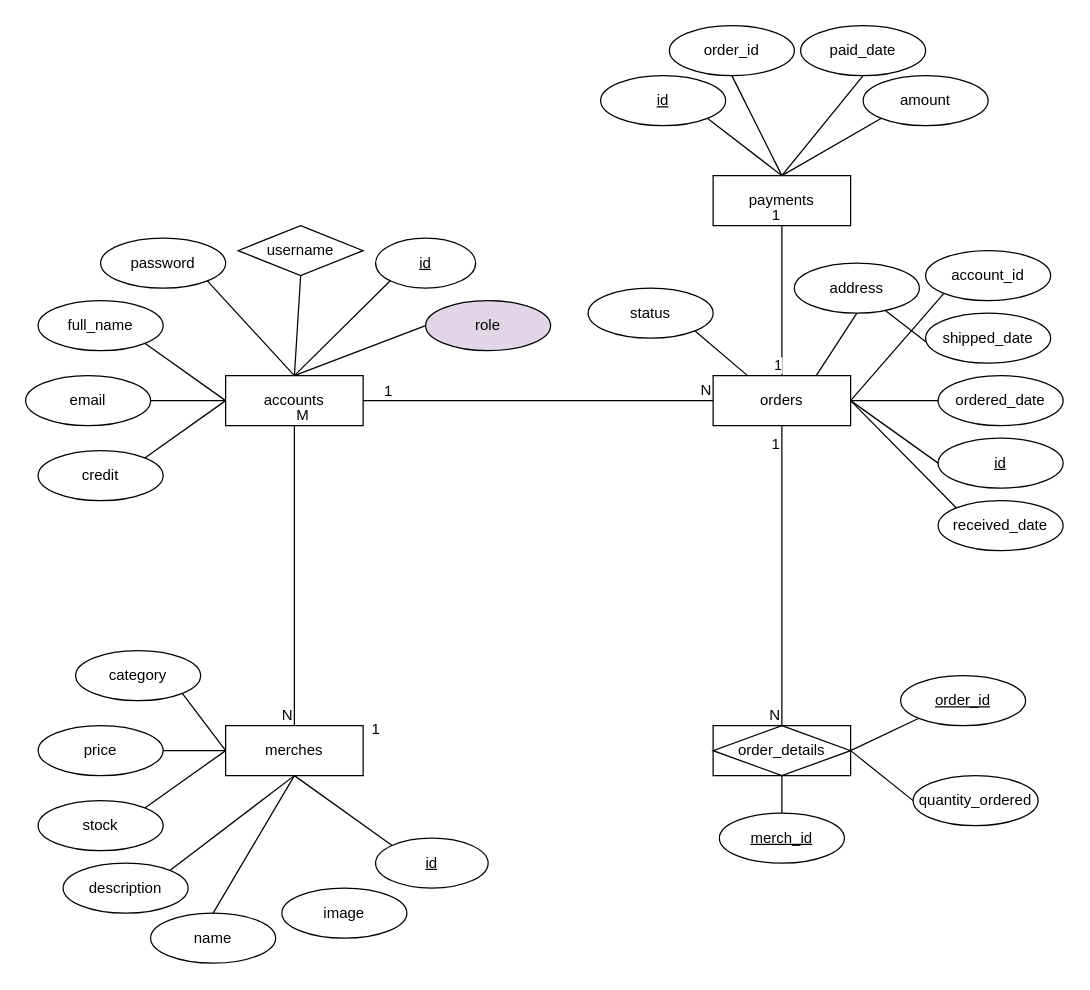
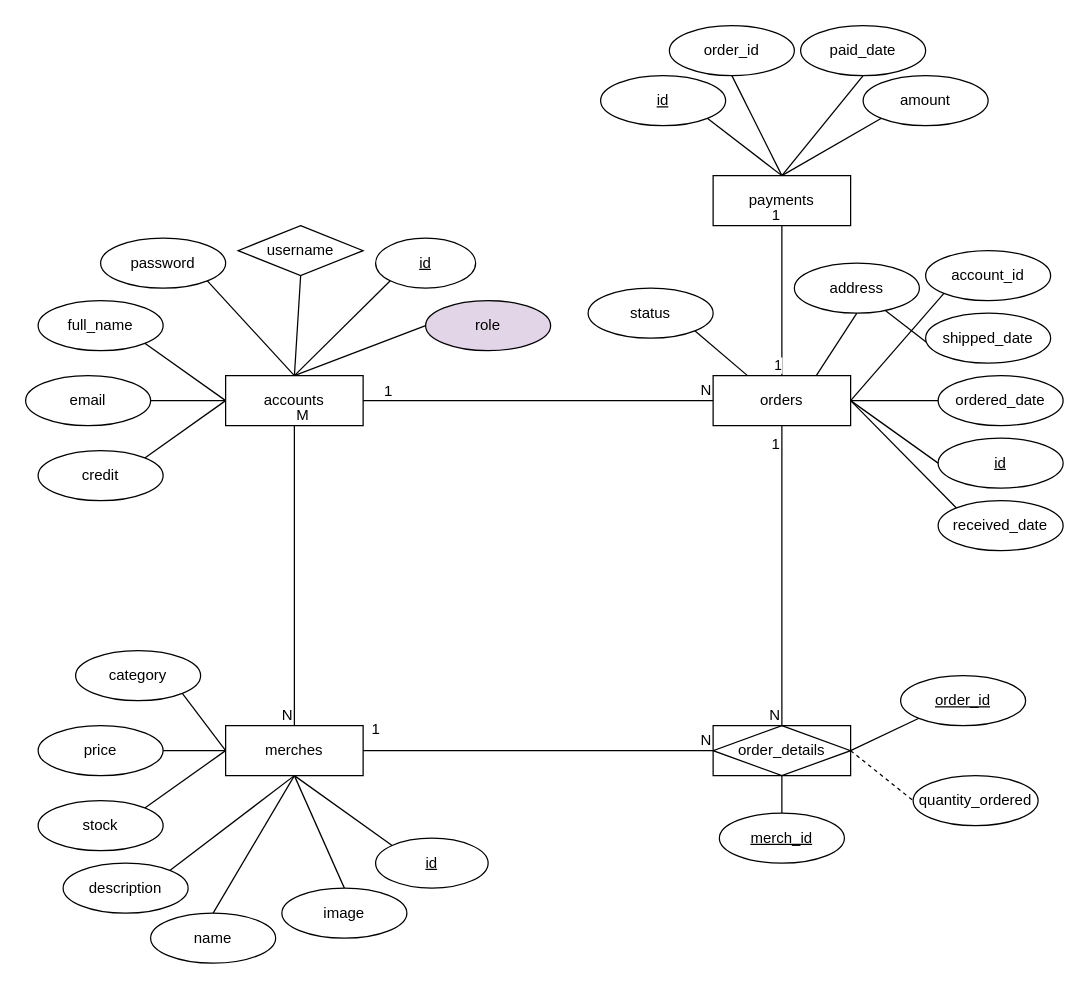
none -> (537, 751)
(881, 775) -> (881, 775)
none -> (320, 834)
